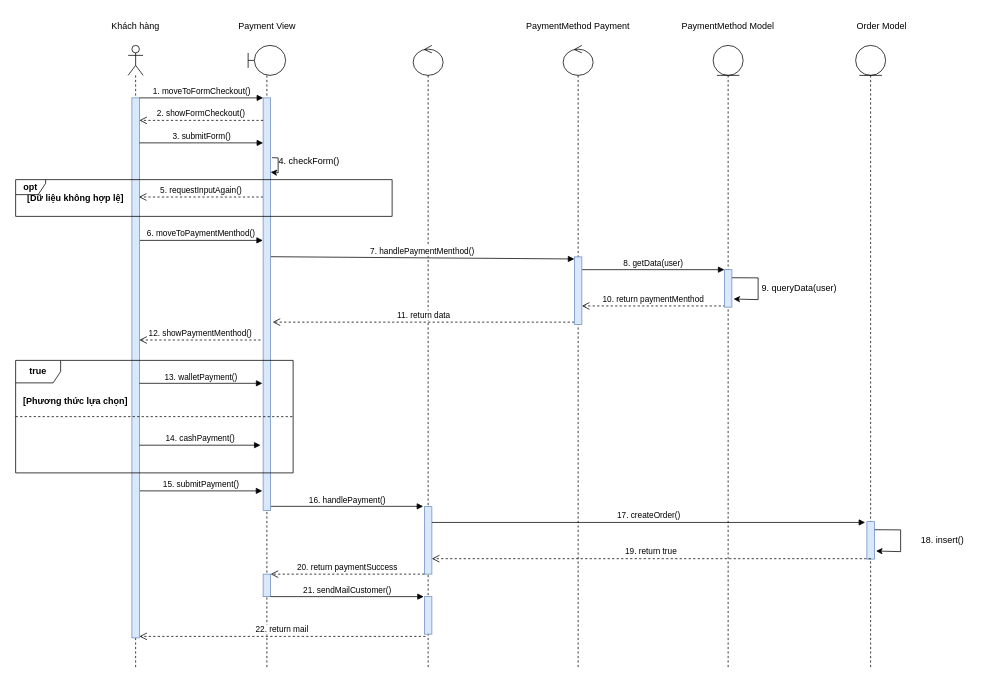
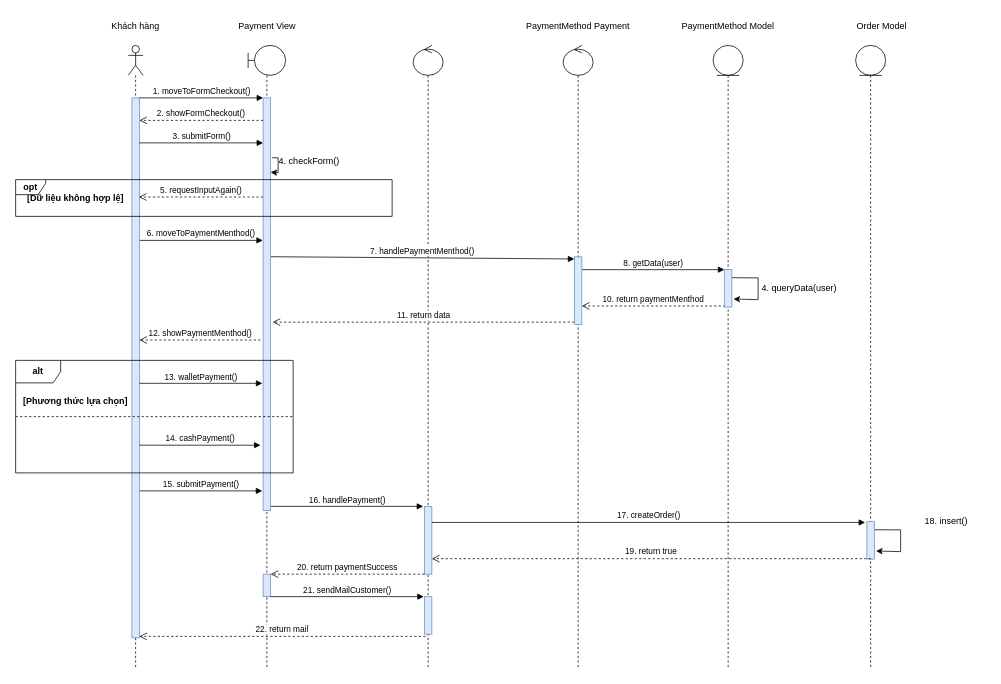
(799, 288) -> (799, 288)
(38, 372) -> (38, 372)
(942, 540) -> (946, 522)
